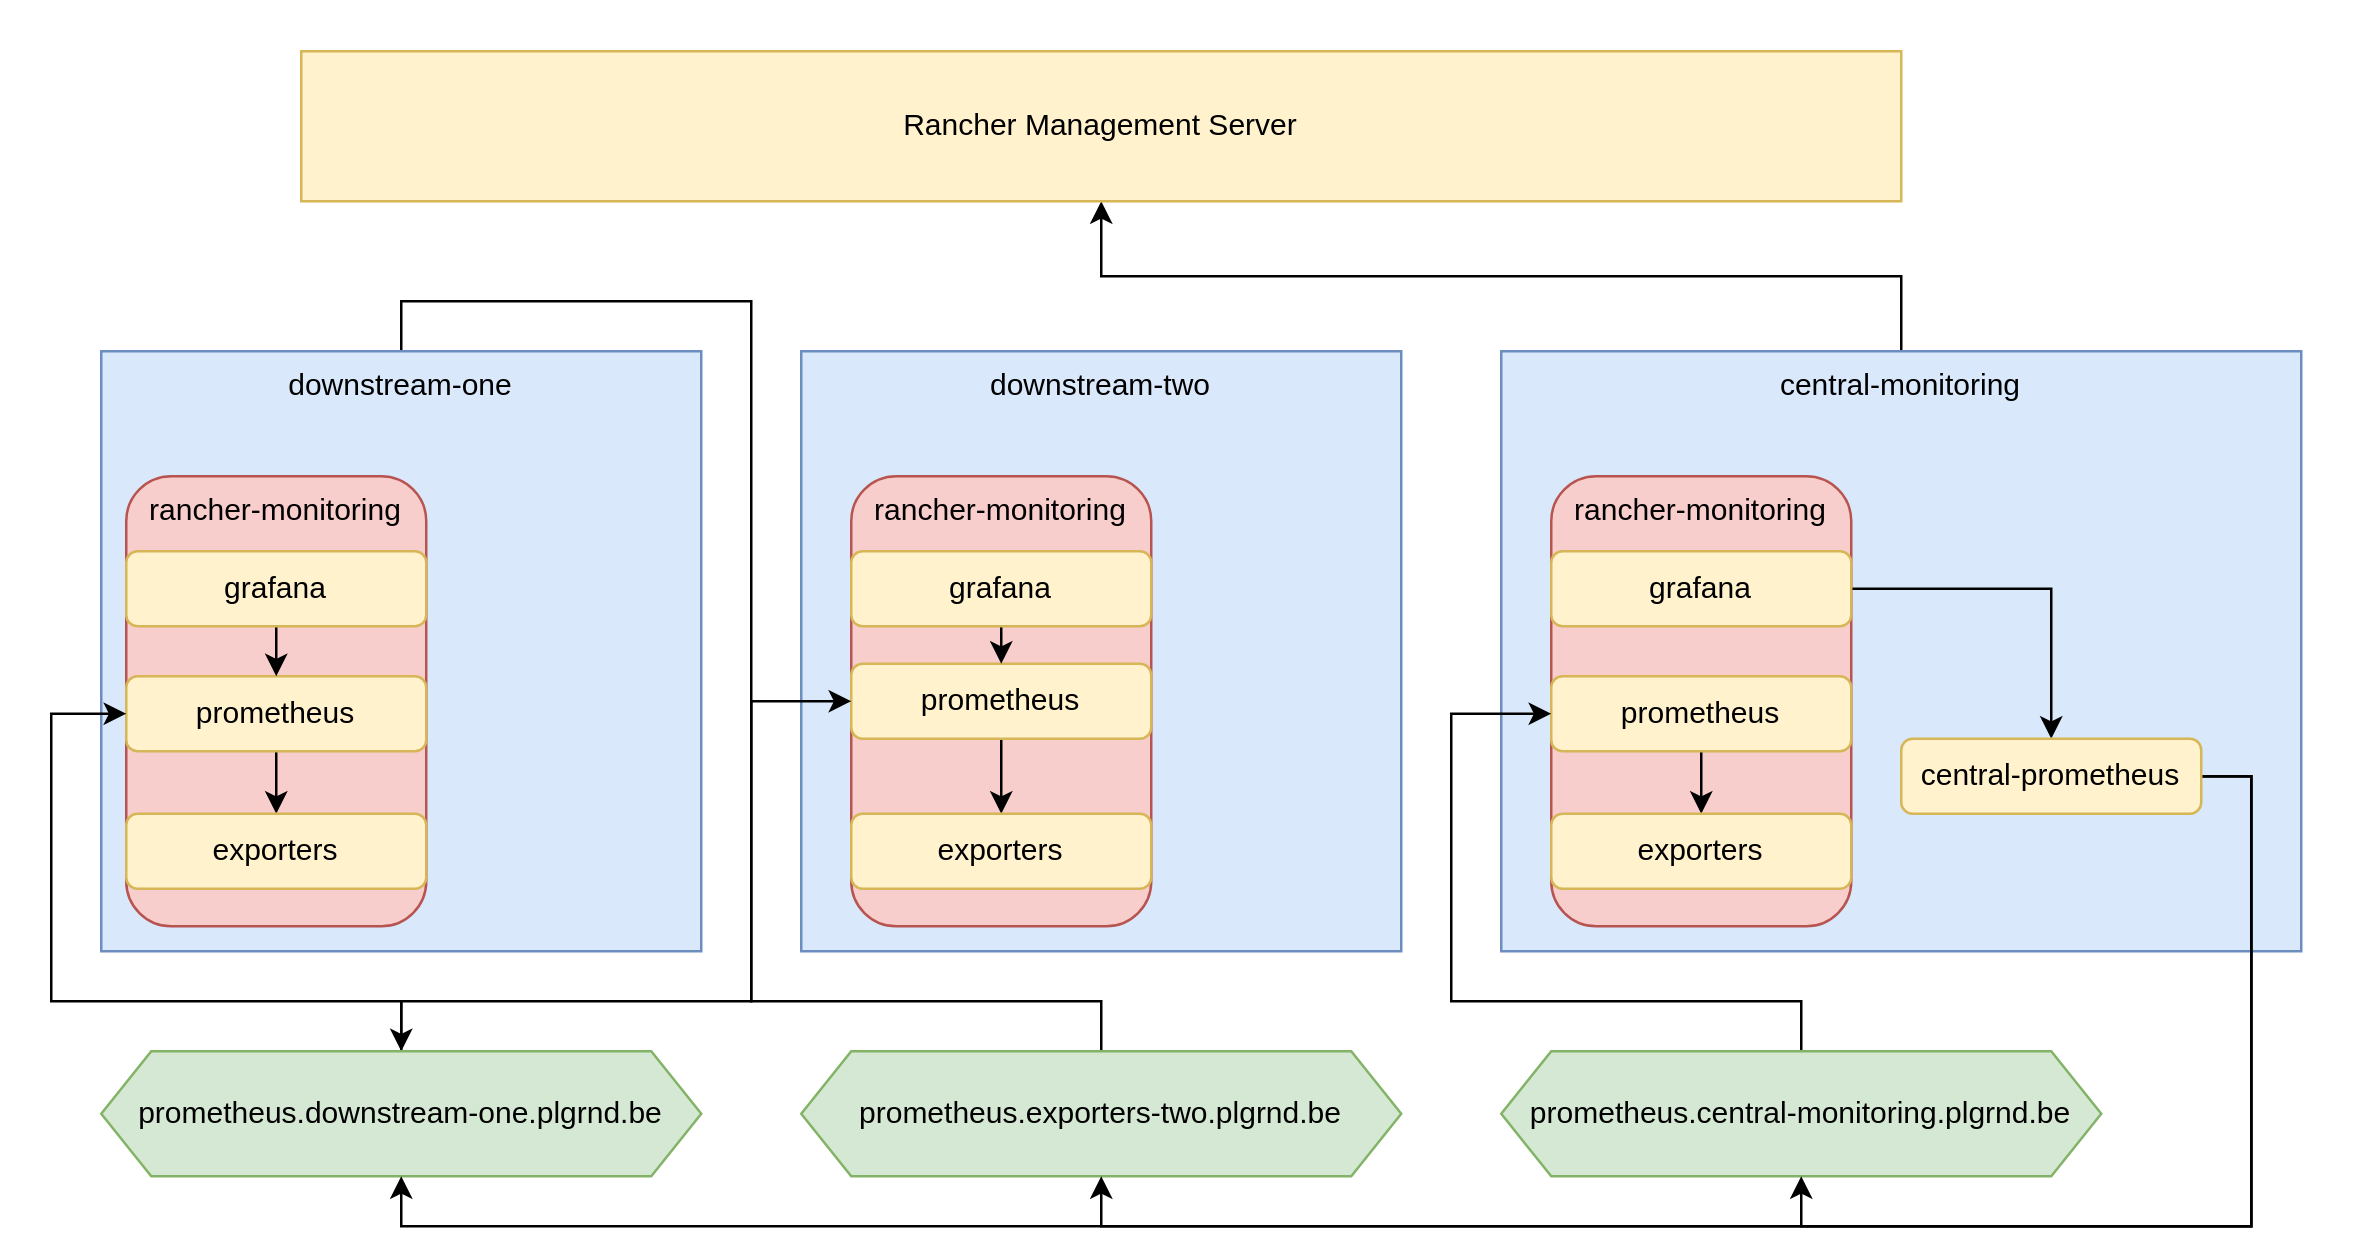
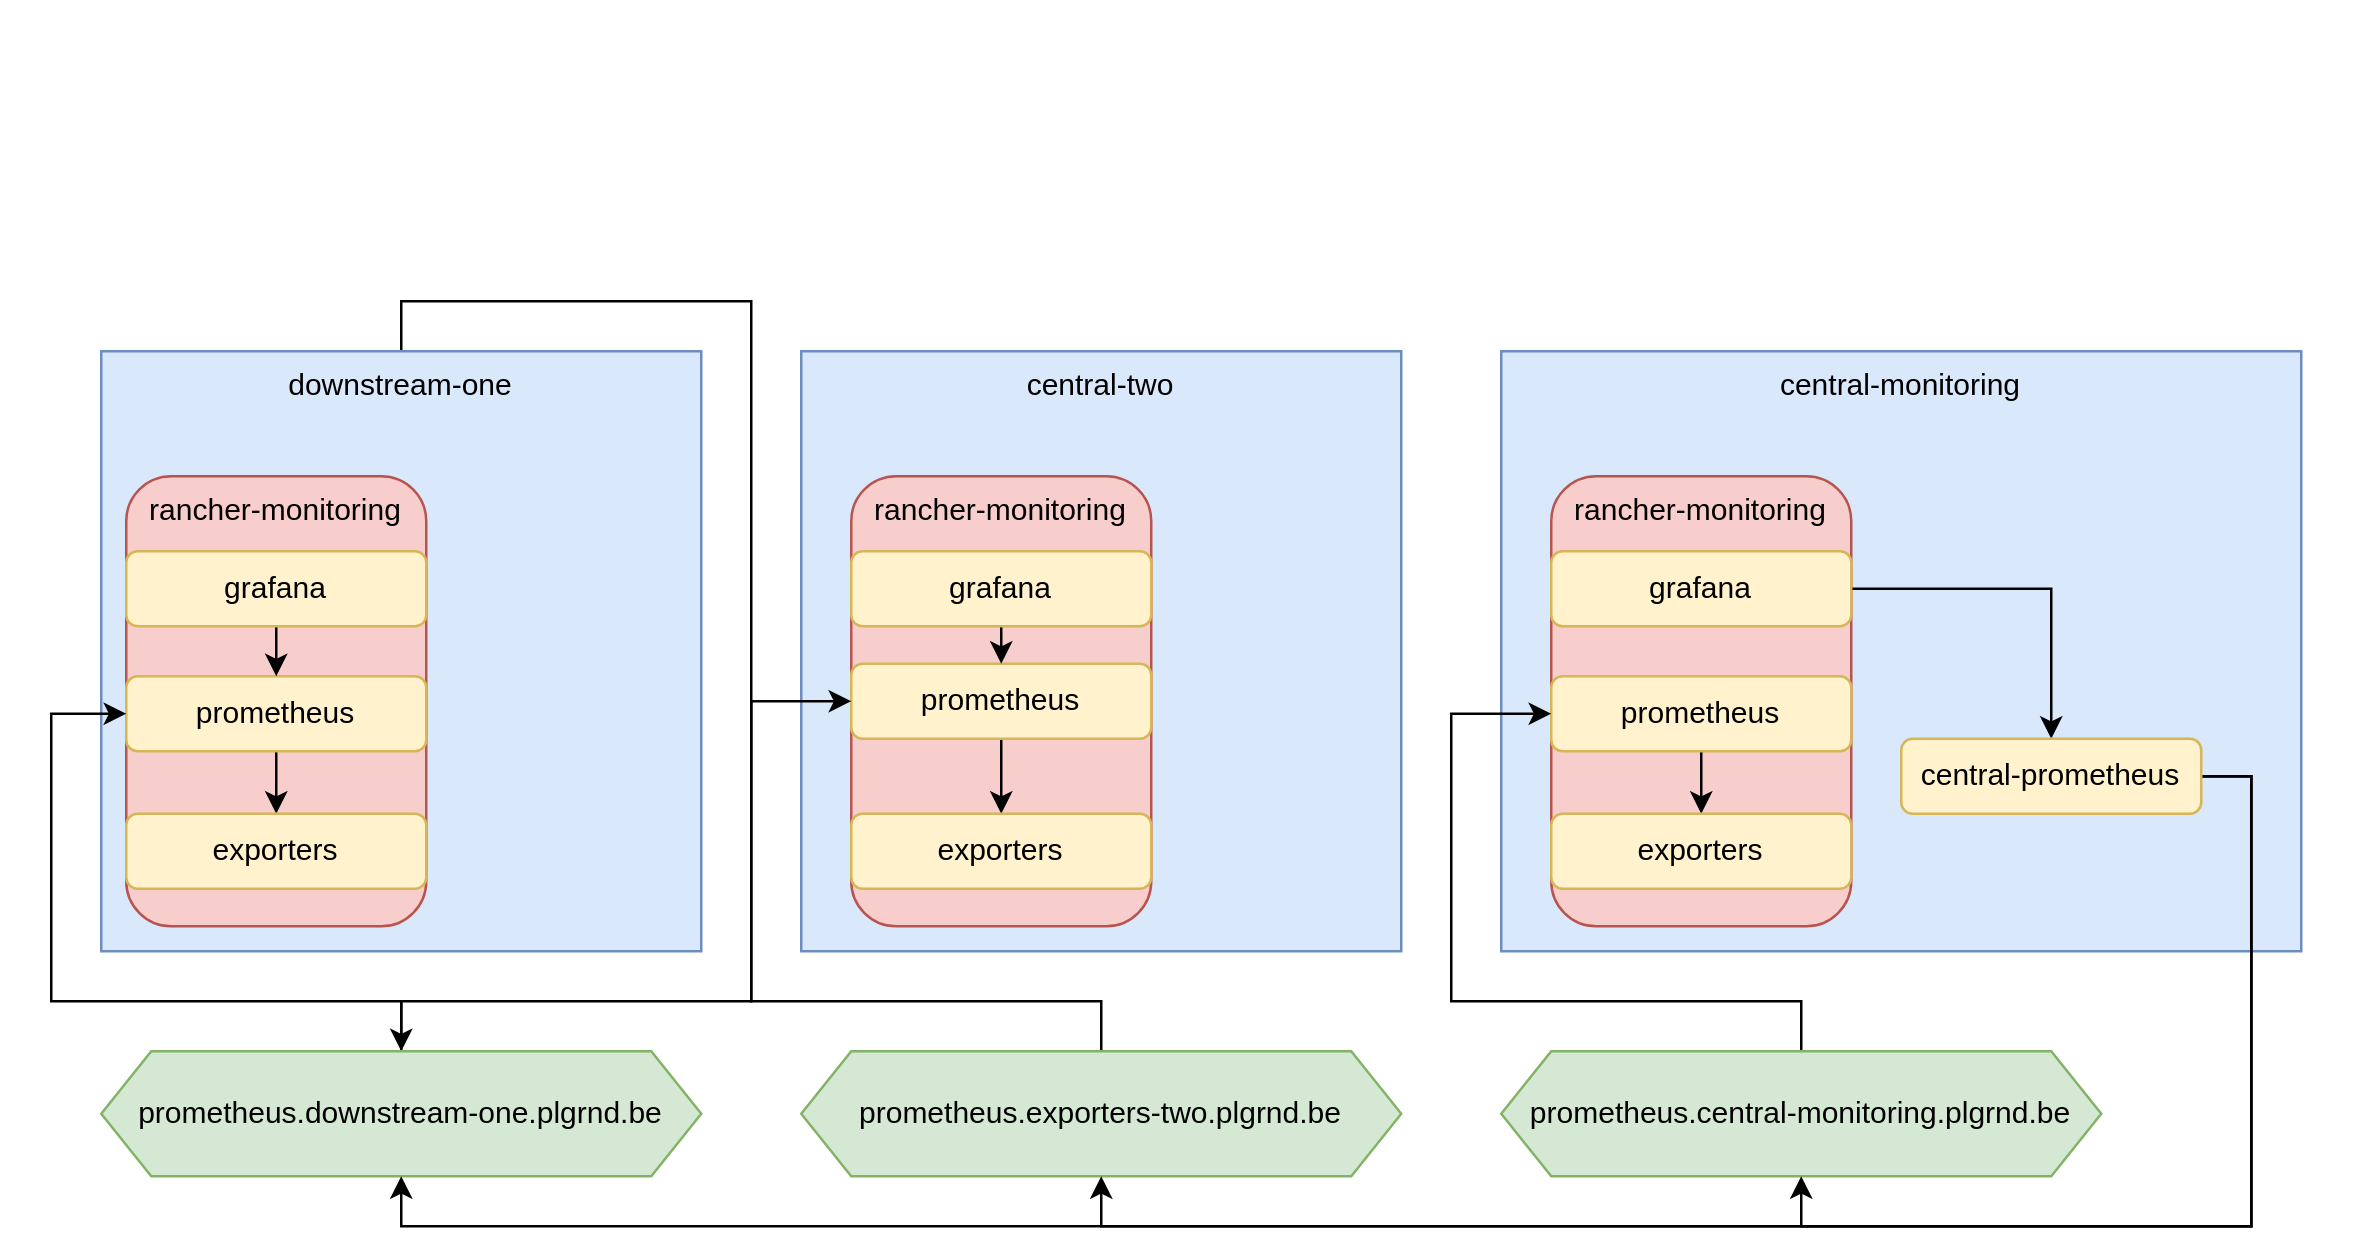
(1101, 126) -> none
(1509, 276) -> none
(1101, 387) -> (1101, 387)
